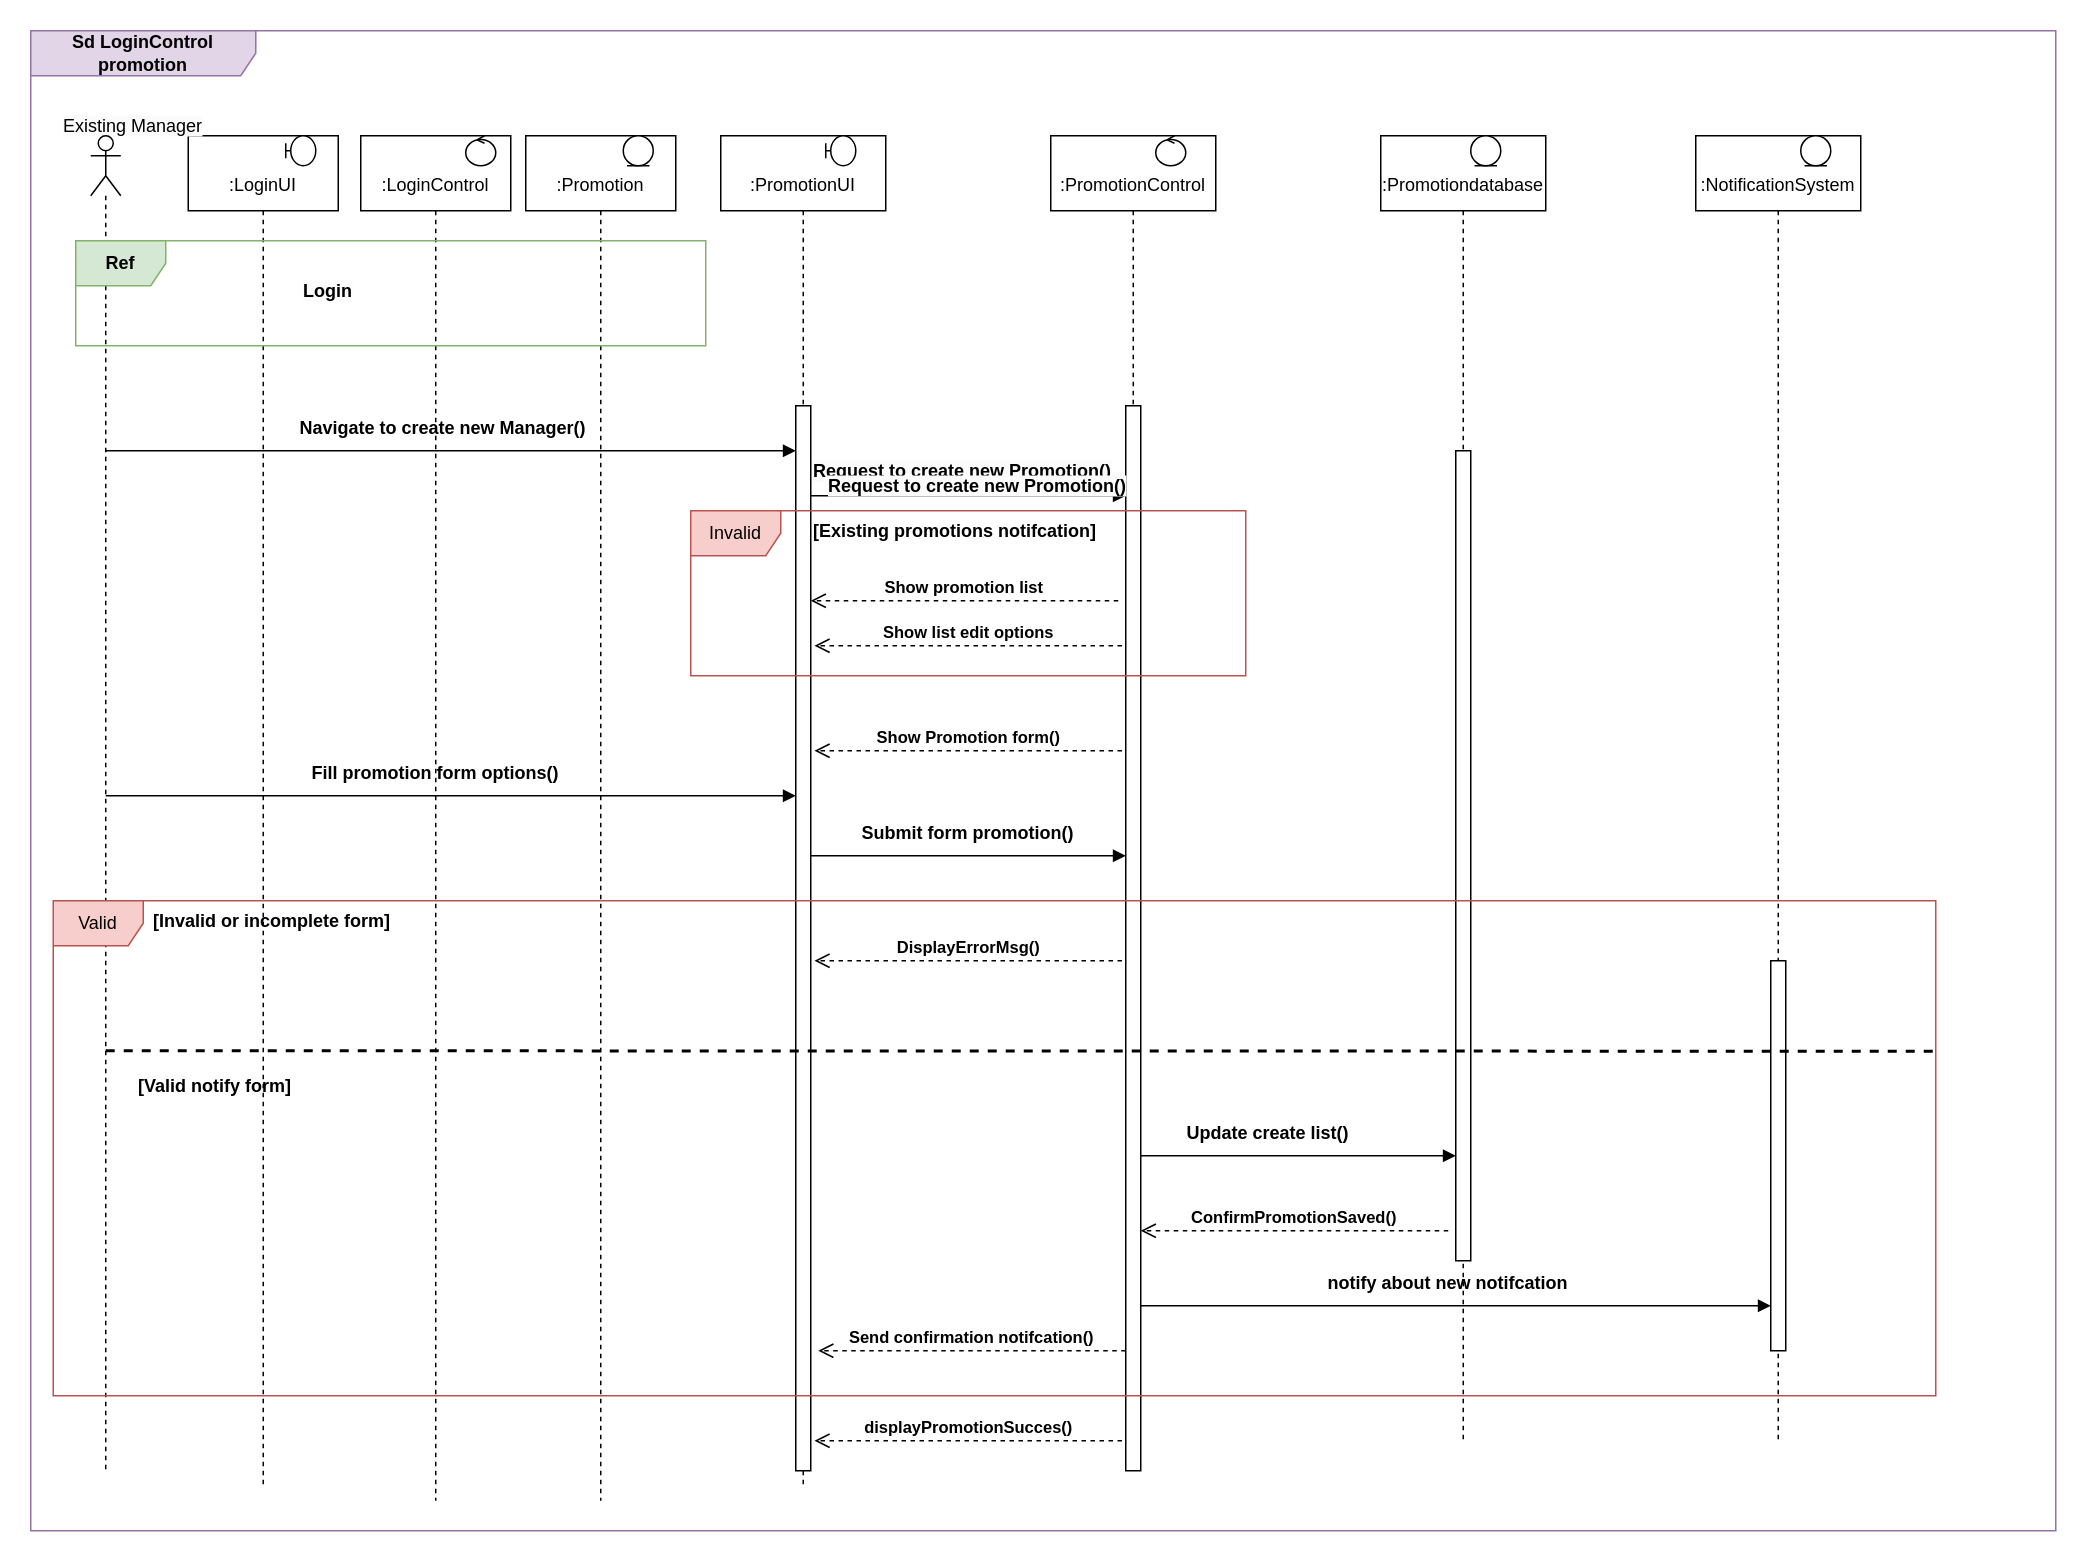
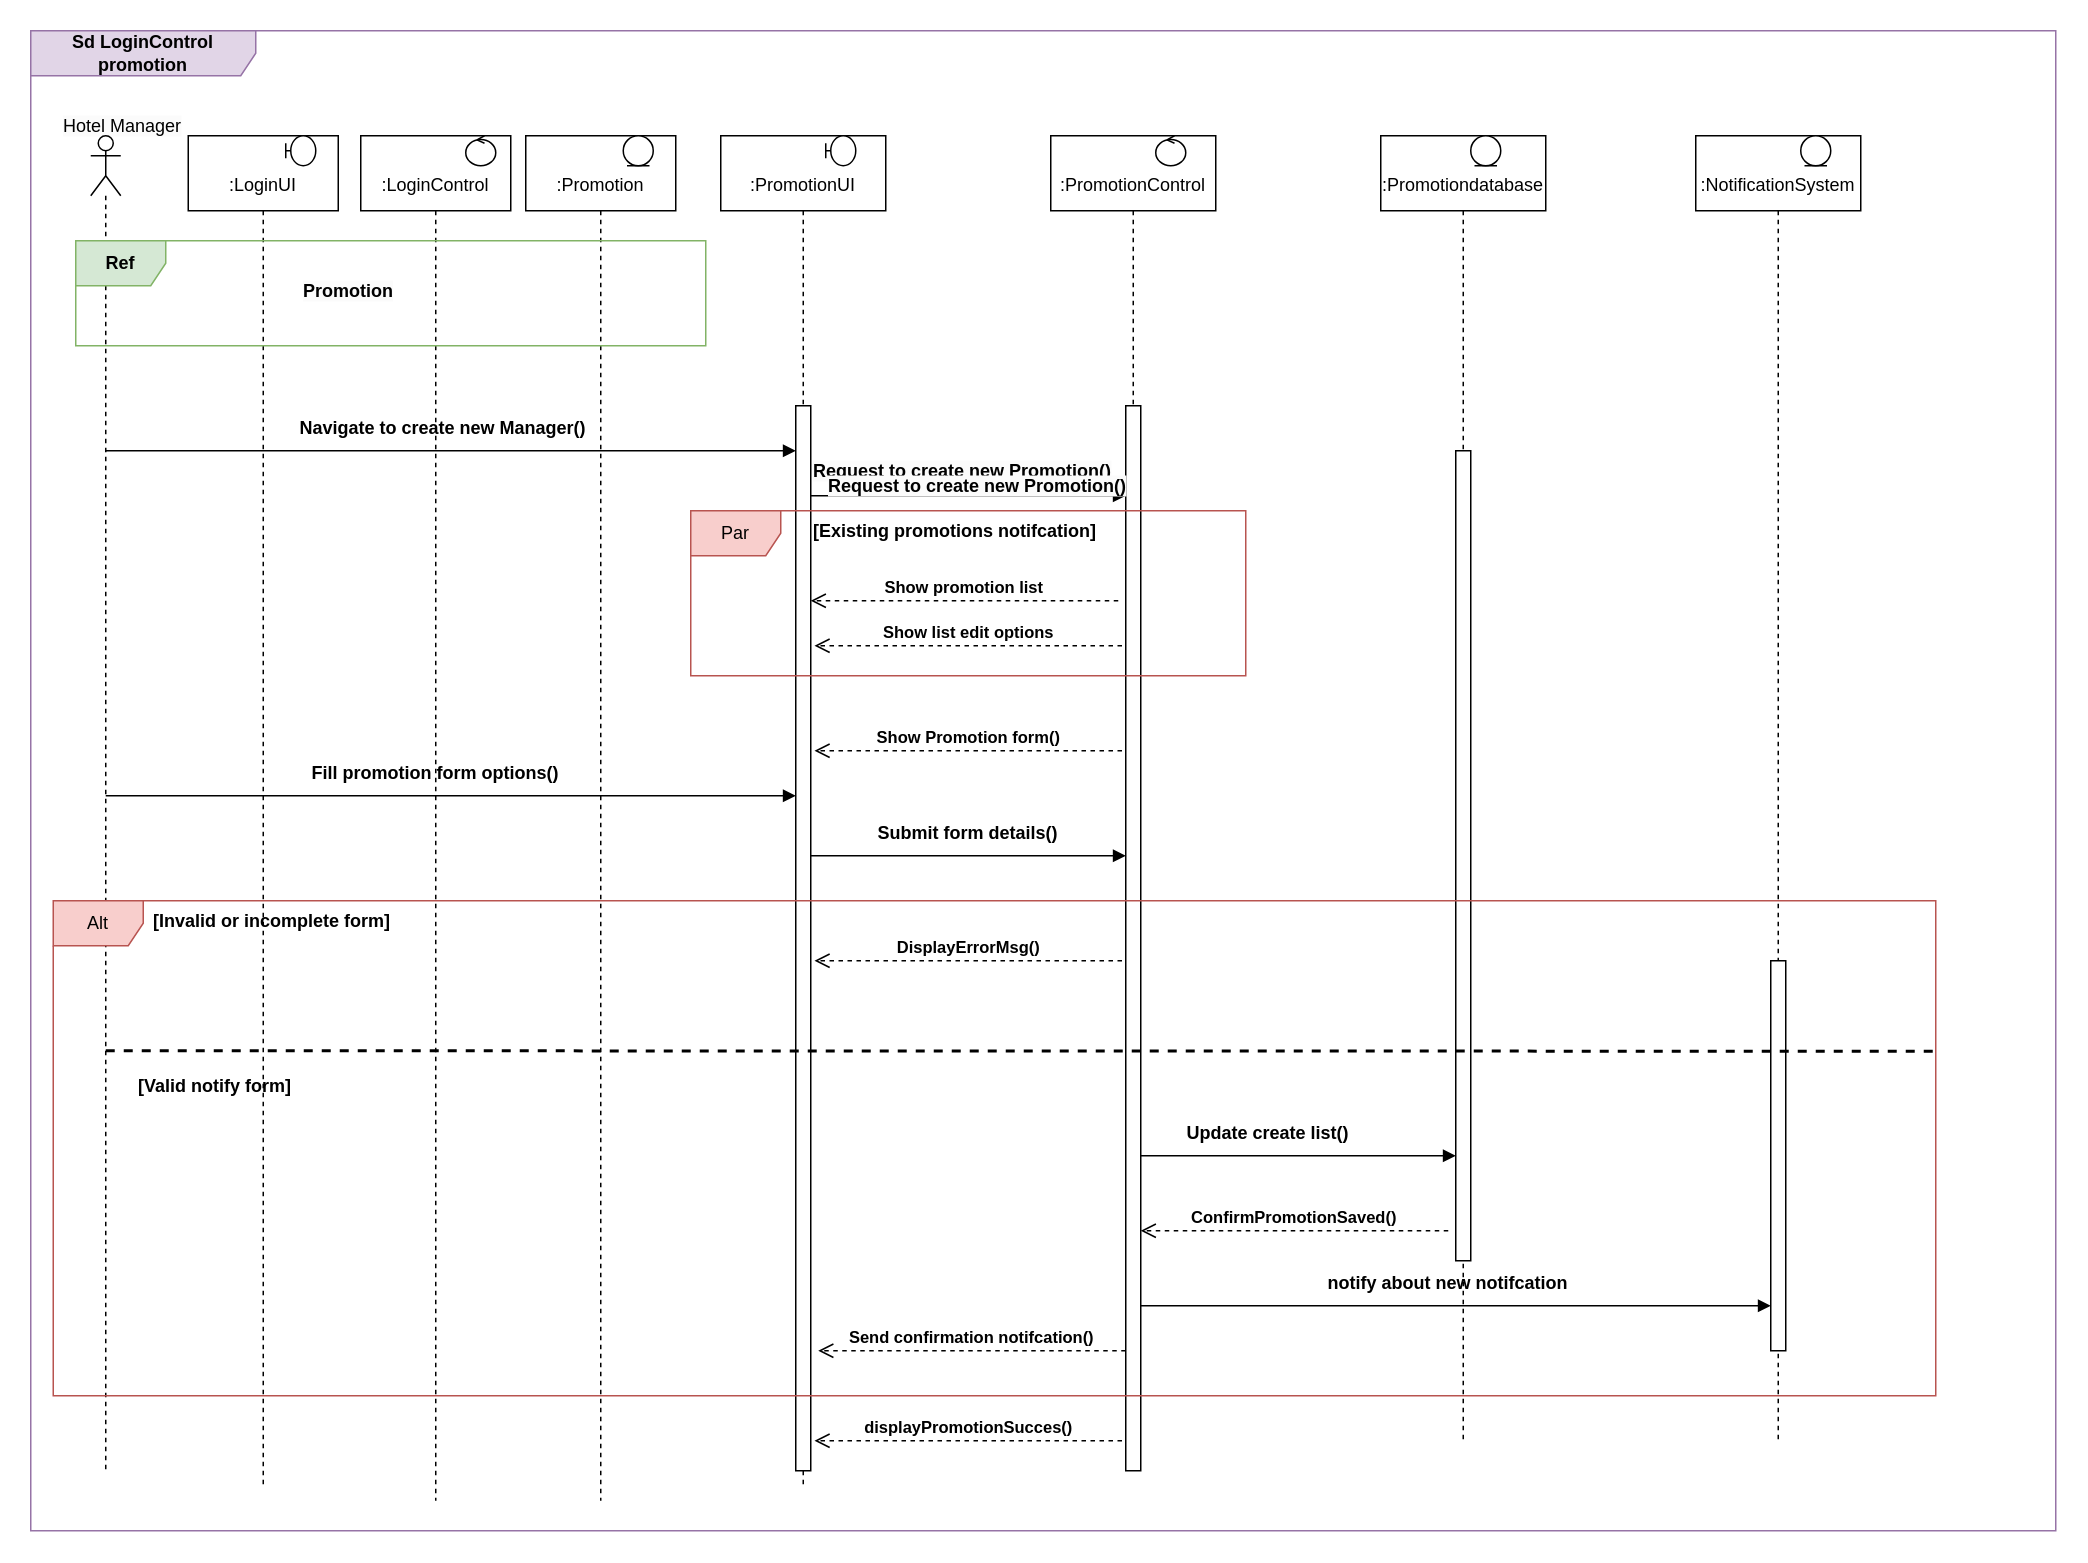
(126, 138) -> (125, 127)
(327, 292) -> (347, 292)
(736, 533) -> (736, 533)
(968, 833) -> (968, 833)
(98, 923) -> (98, 923)
